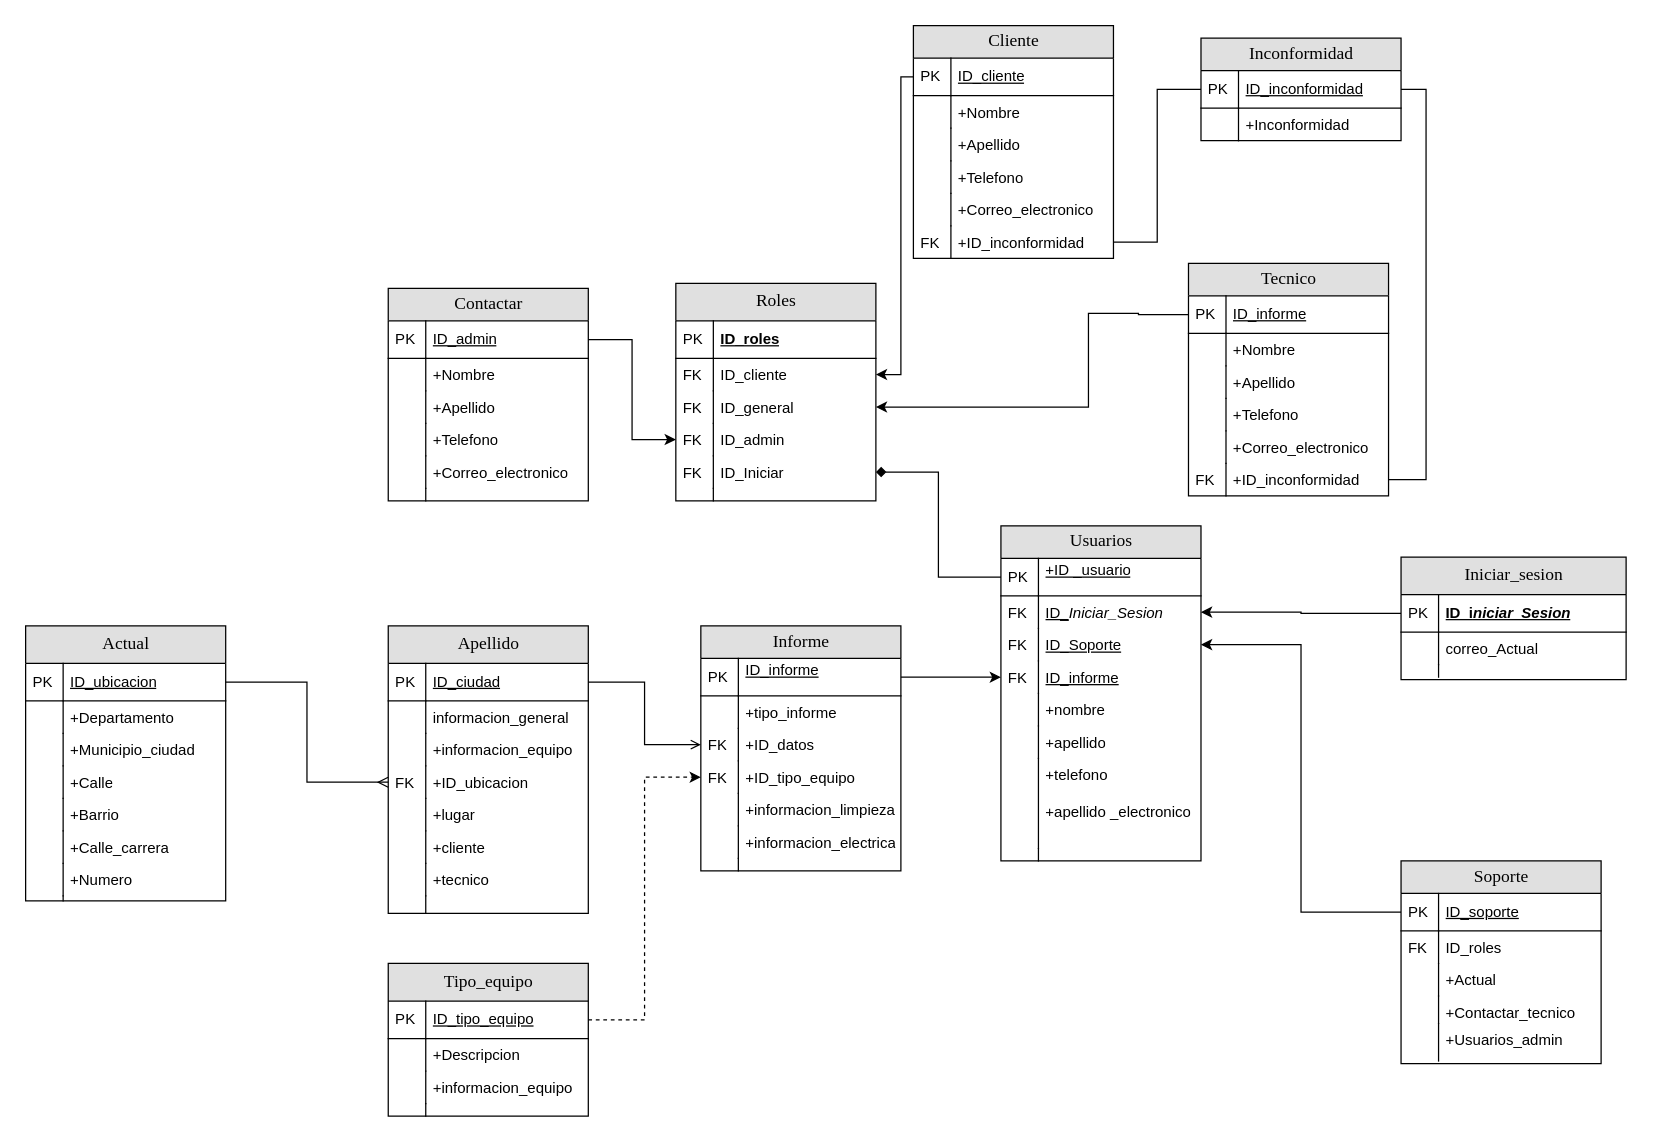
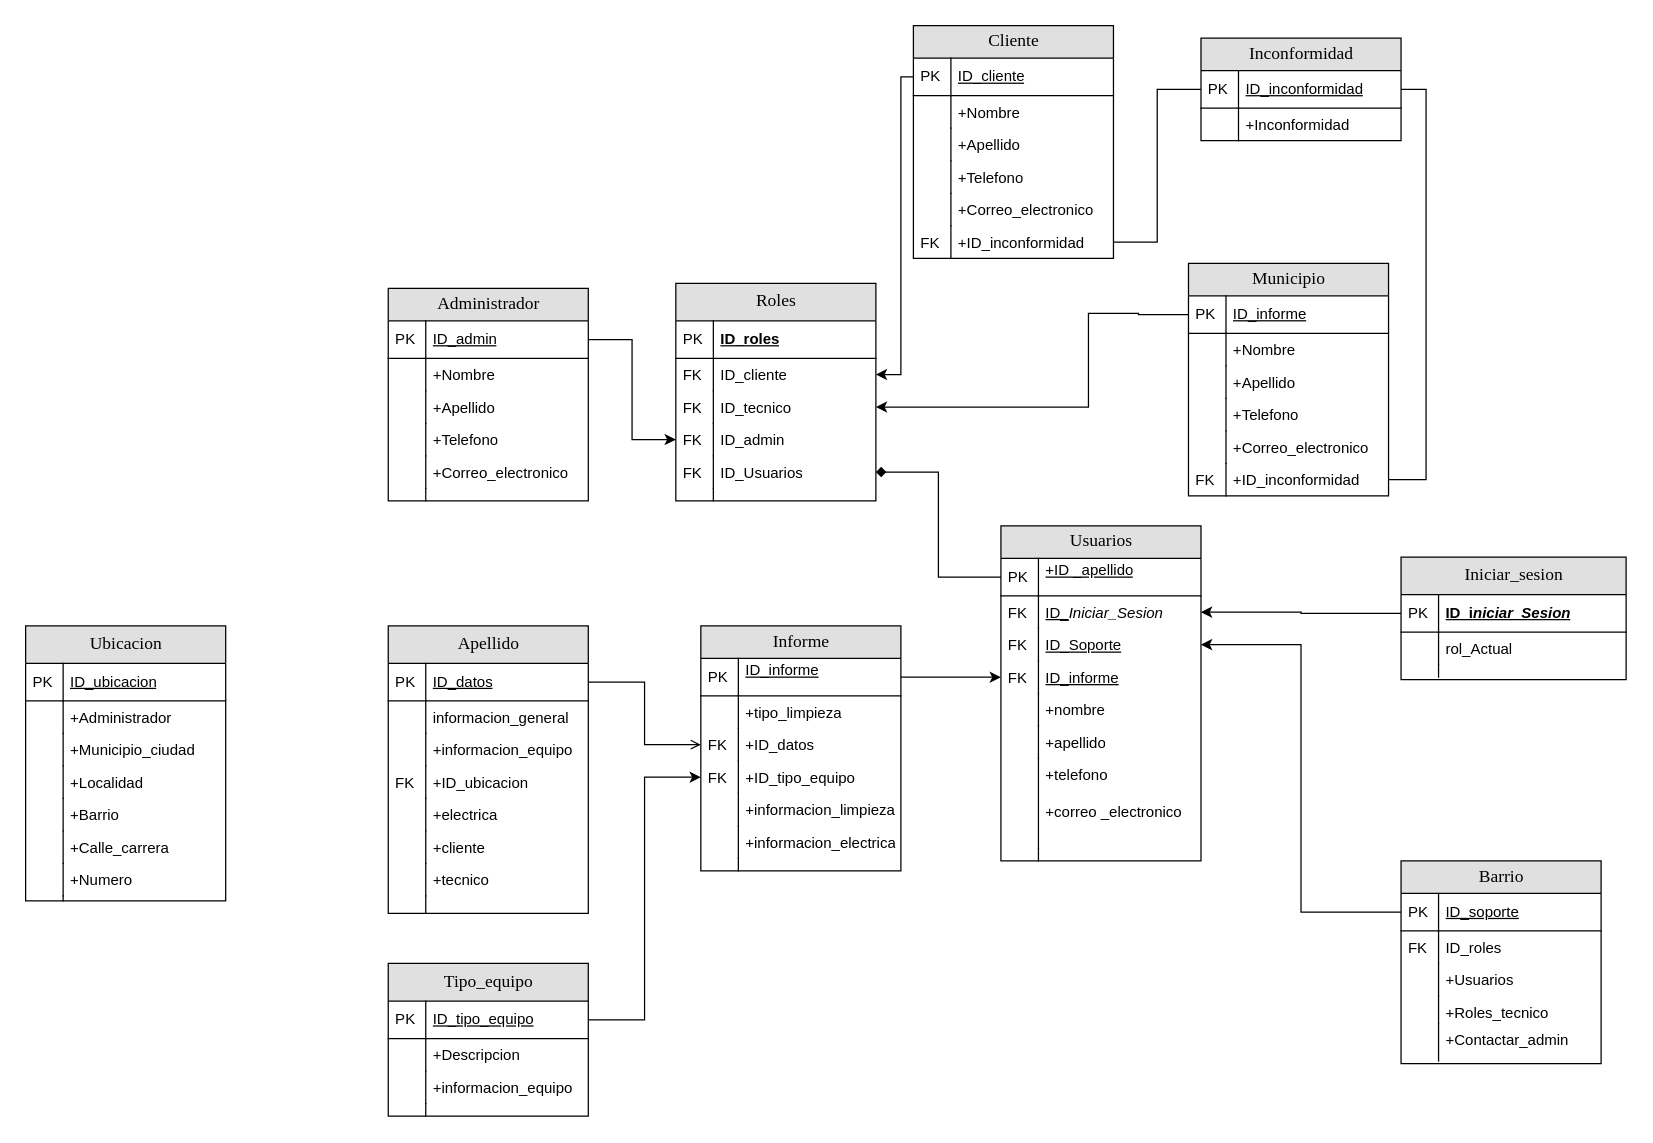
(1289, 279) -> (1289, 279)
(489, 304) -> (489, 304)
(761, 408) -> (761, 408)
(759, 473) -> (765, 473)
(1092, 577) -> (1092, 577)
(126, 644) -> (126, 644)
(1498, 650) -> (1484, 650)
(469, 682) -> (467, 682)
(796, 713) -> (797, 713)
(125, 718) -> (126, 718)
(307, 733) -> none
(92, 783) -> (109, 783)
(1121, 794) -> (1121, 794)
(456, 816) -> (471, 816)
(1501, 877) -> (1501, 877)
(644, 901) -> (644, 901)
(1473, 981) -> (1481, 981)
(1519, 1013) -> (1501, 1013)
(1505, 1041) -> (1511, 1041)
